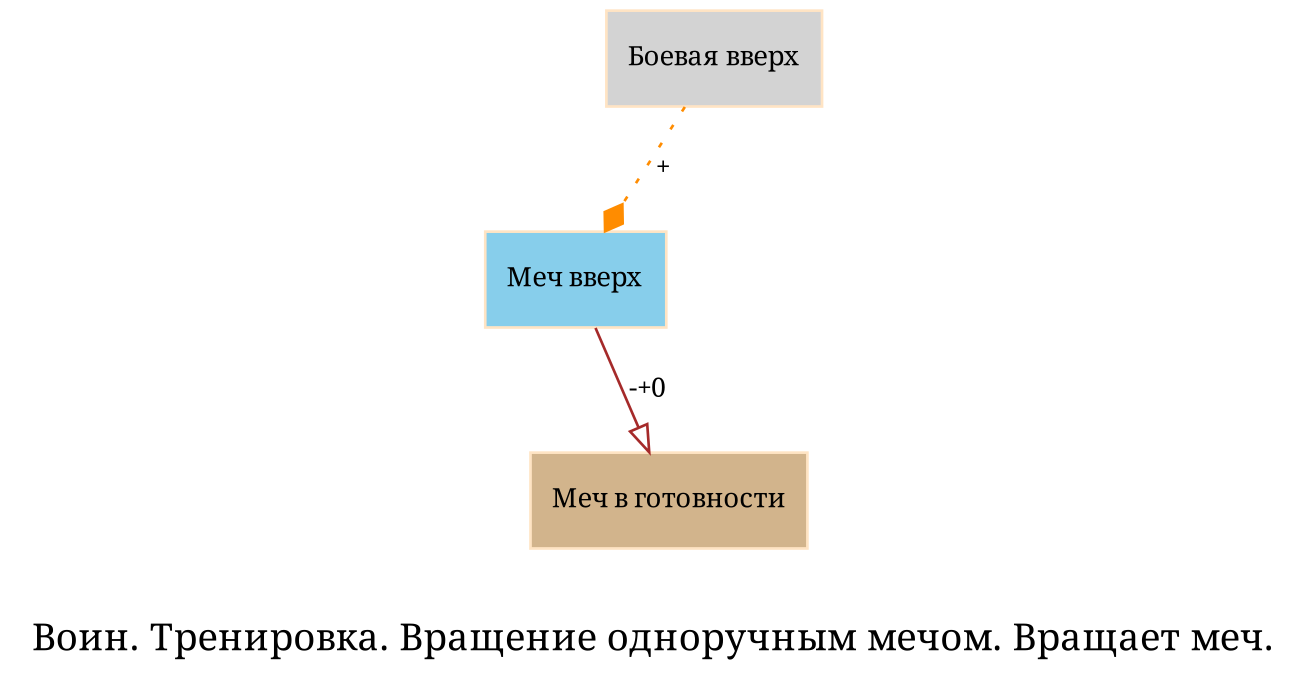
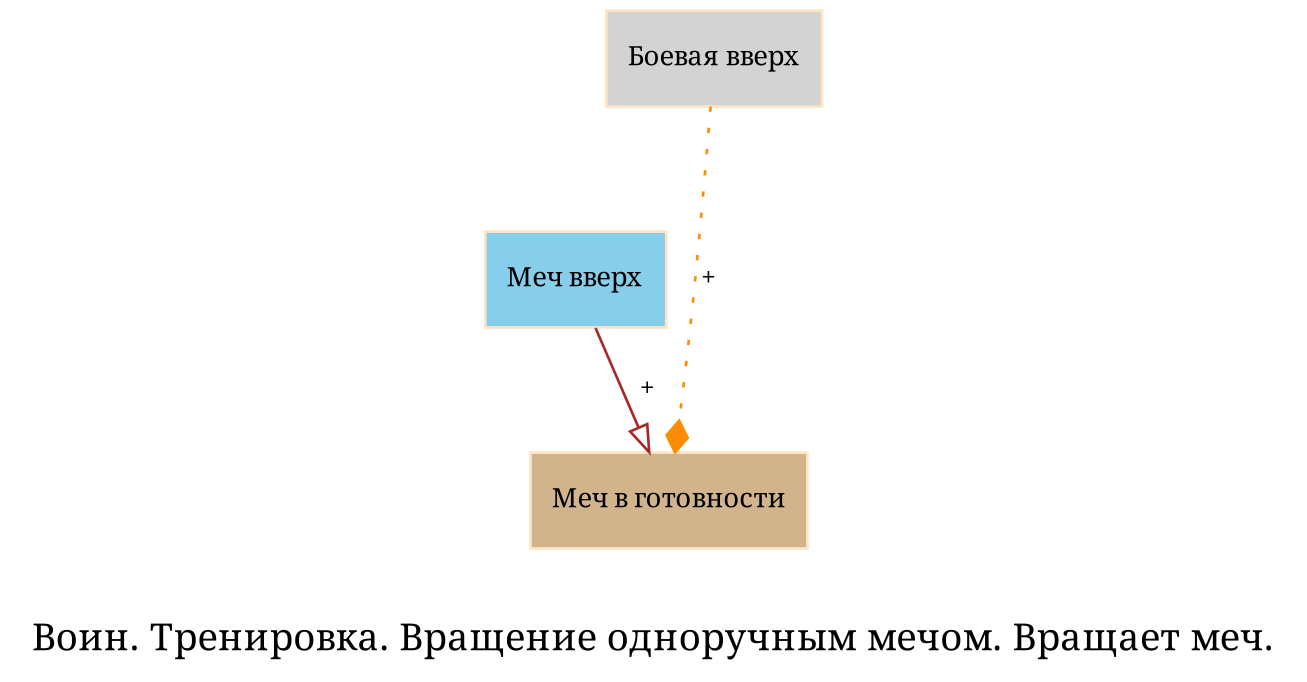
(654, 155) -> (697, 264)
(648, 390) -> (648, 390)
